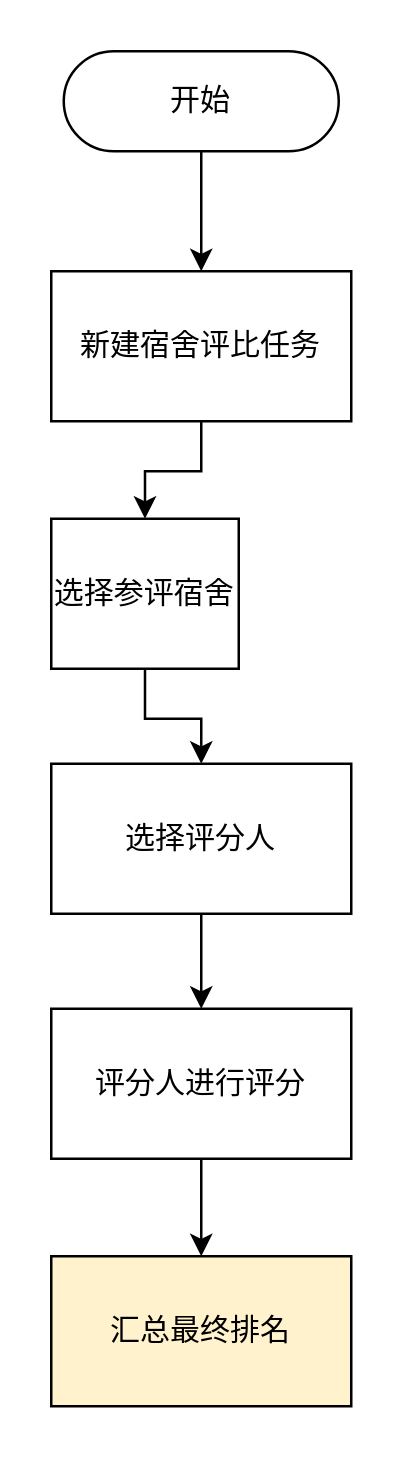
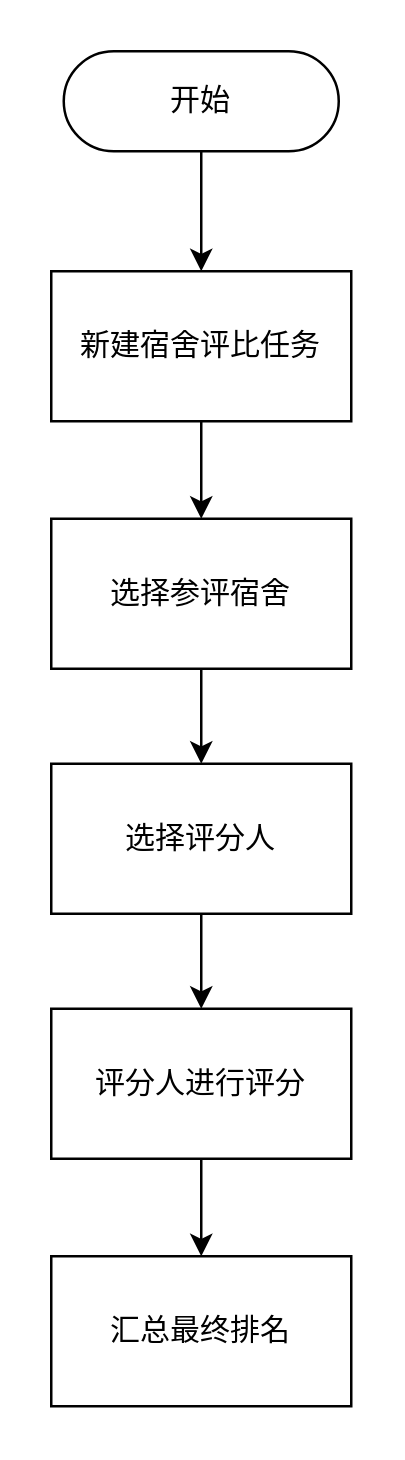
(145, 594) -> (201, 594)
(201, 1331) -> (201, 1331)
